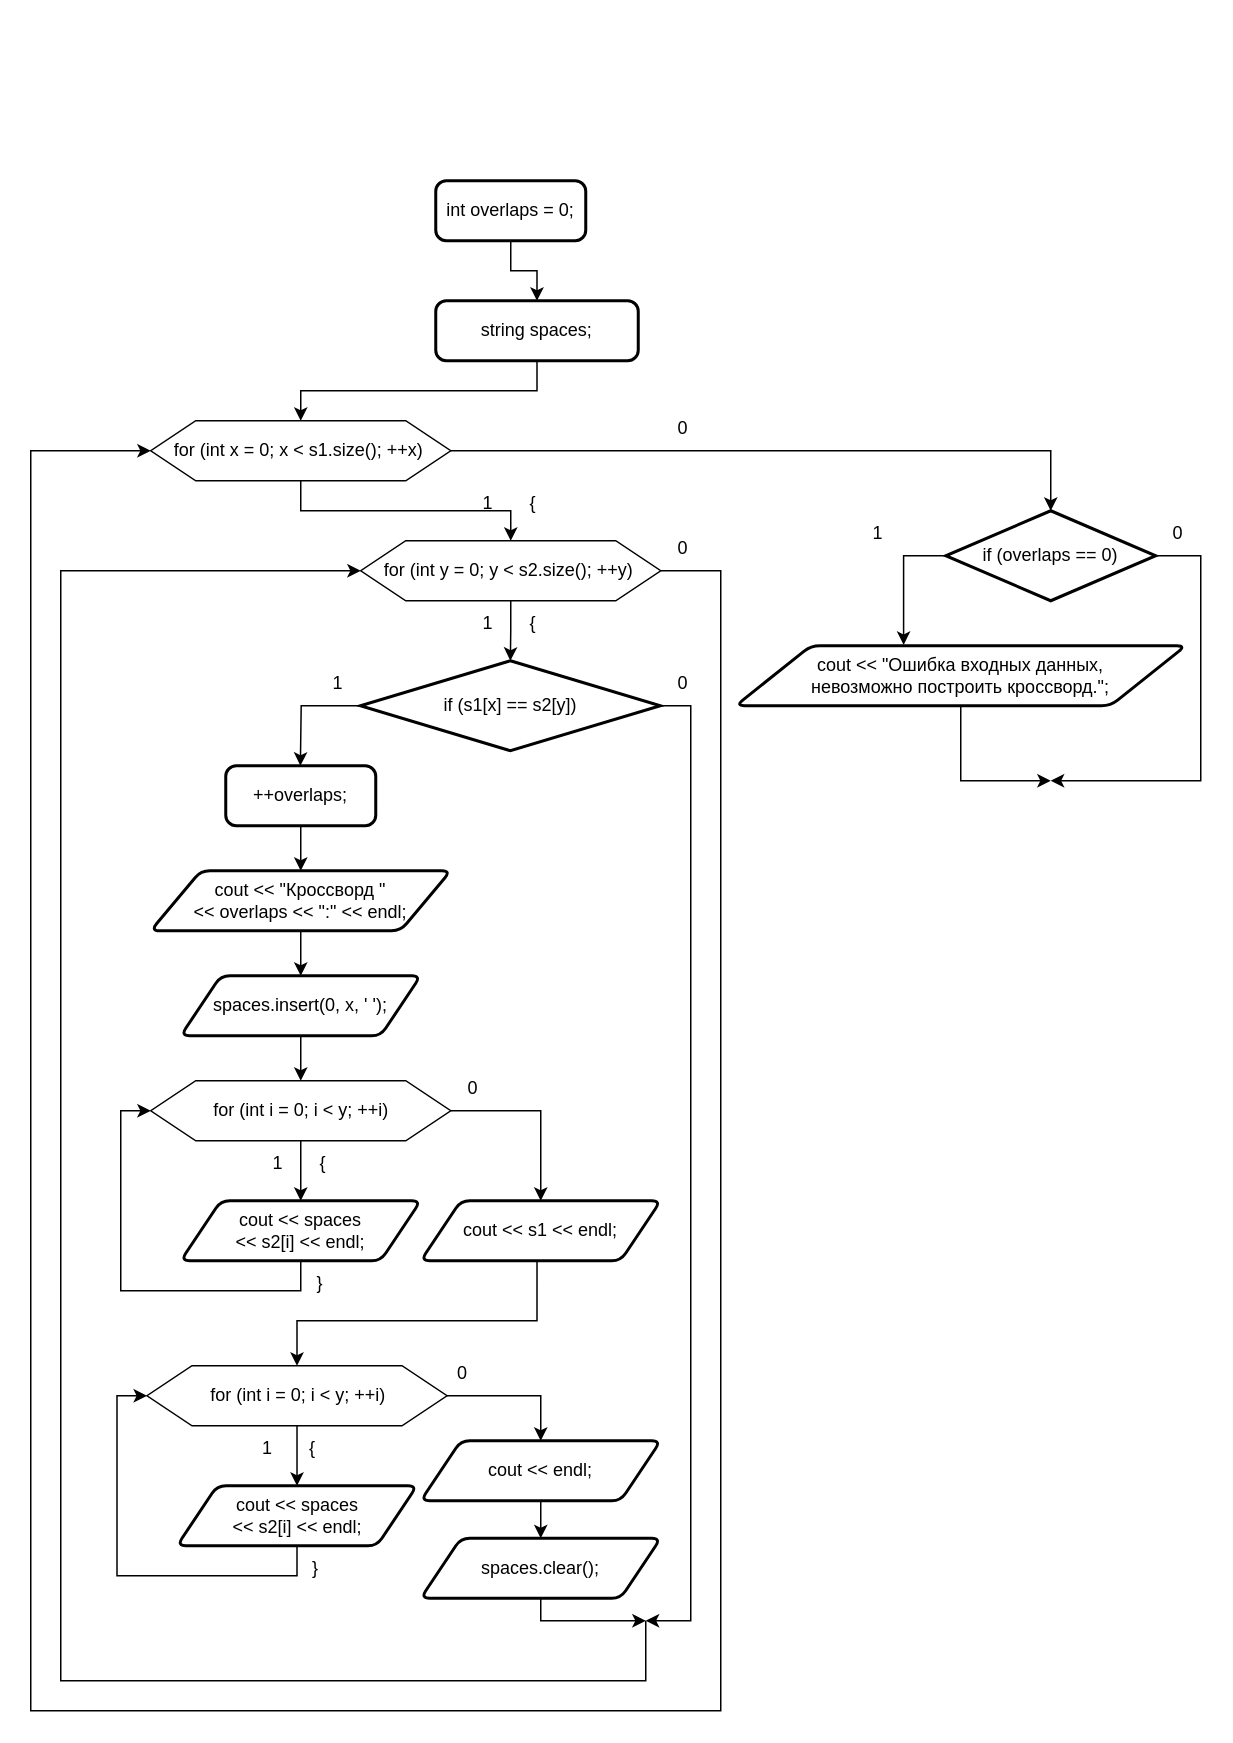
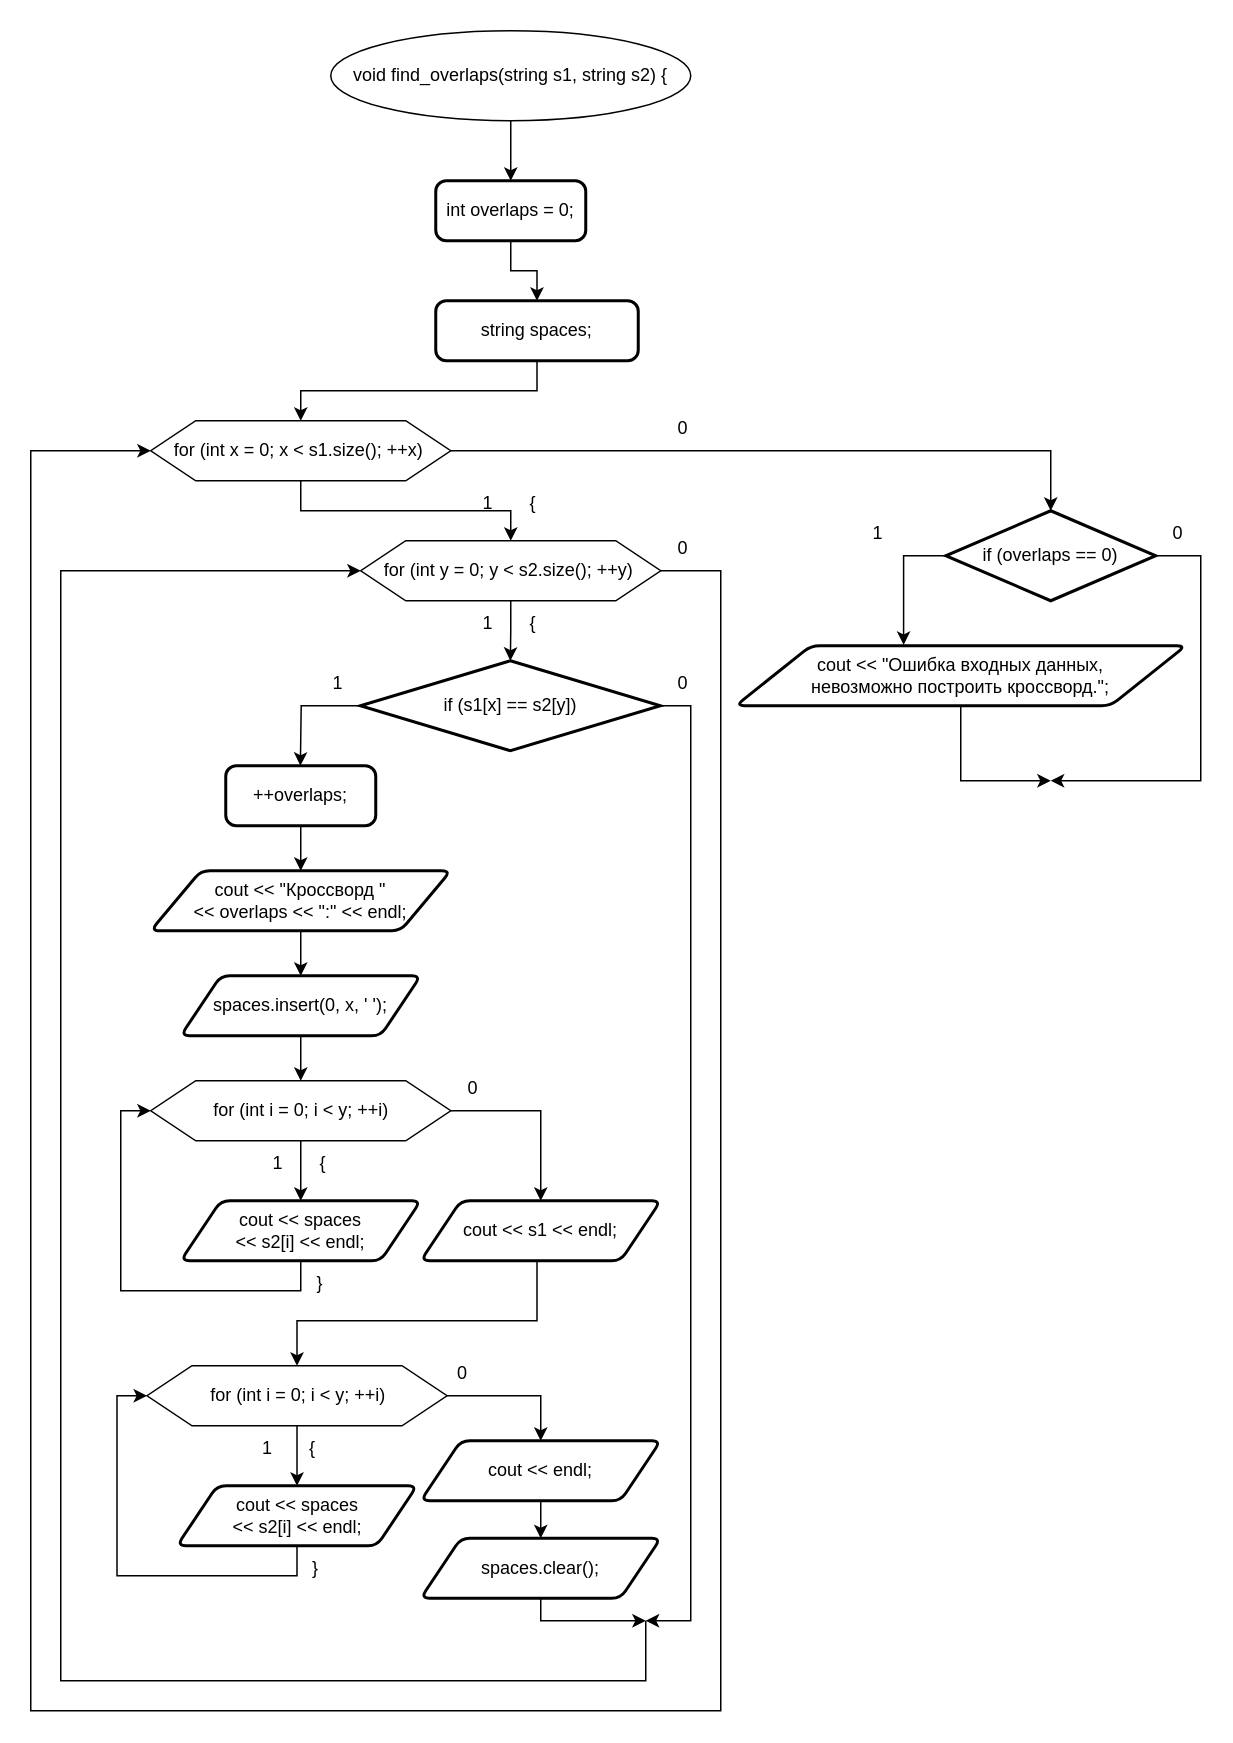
none -> (511, 76)
none -> (511, 146)
